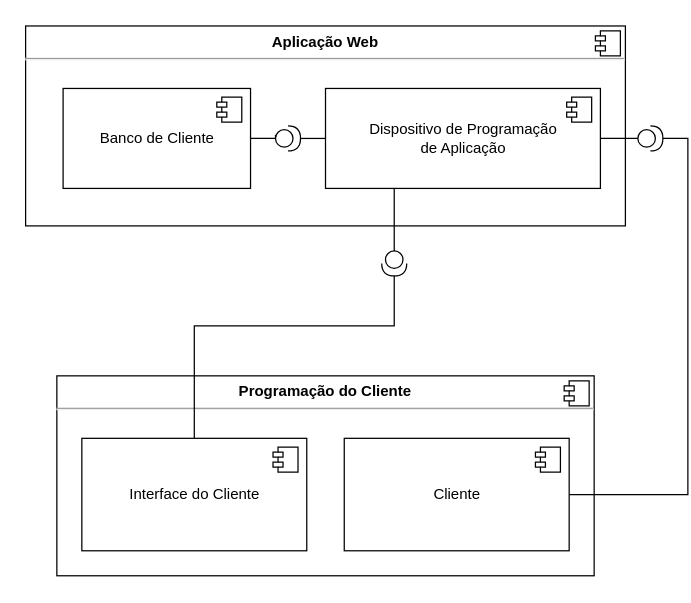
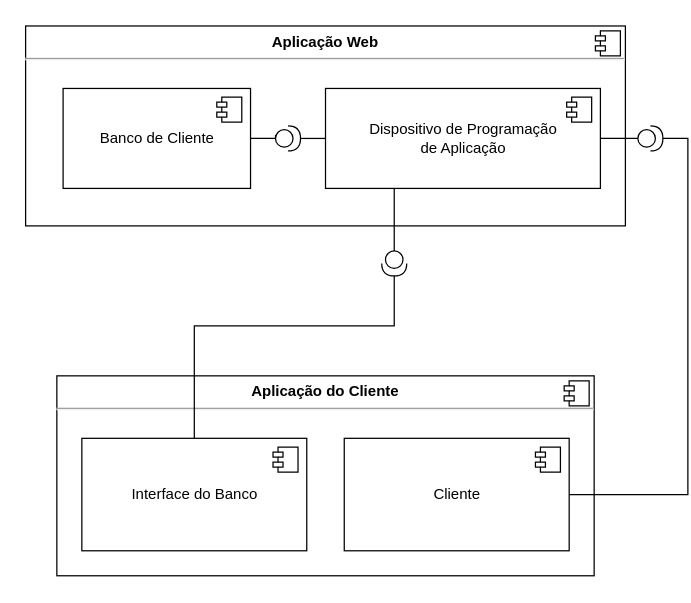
(326, 376) -> (326, 376)
(195, 494) -> (195, 494)
